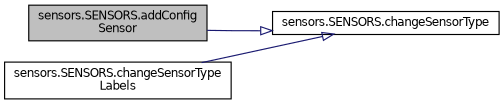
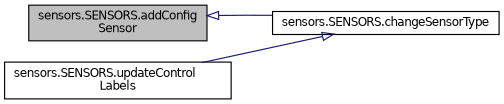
(234, 31) -> (246, 15)
(118, 80) -> (118, 80)
